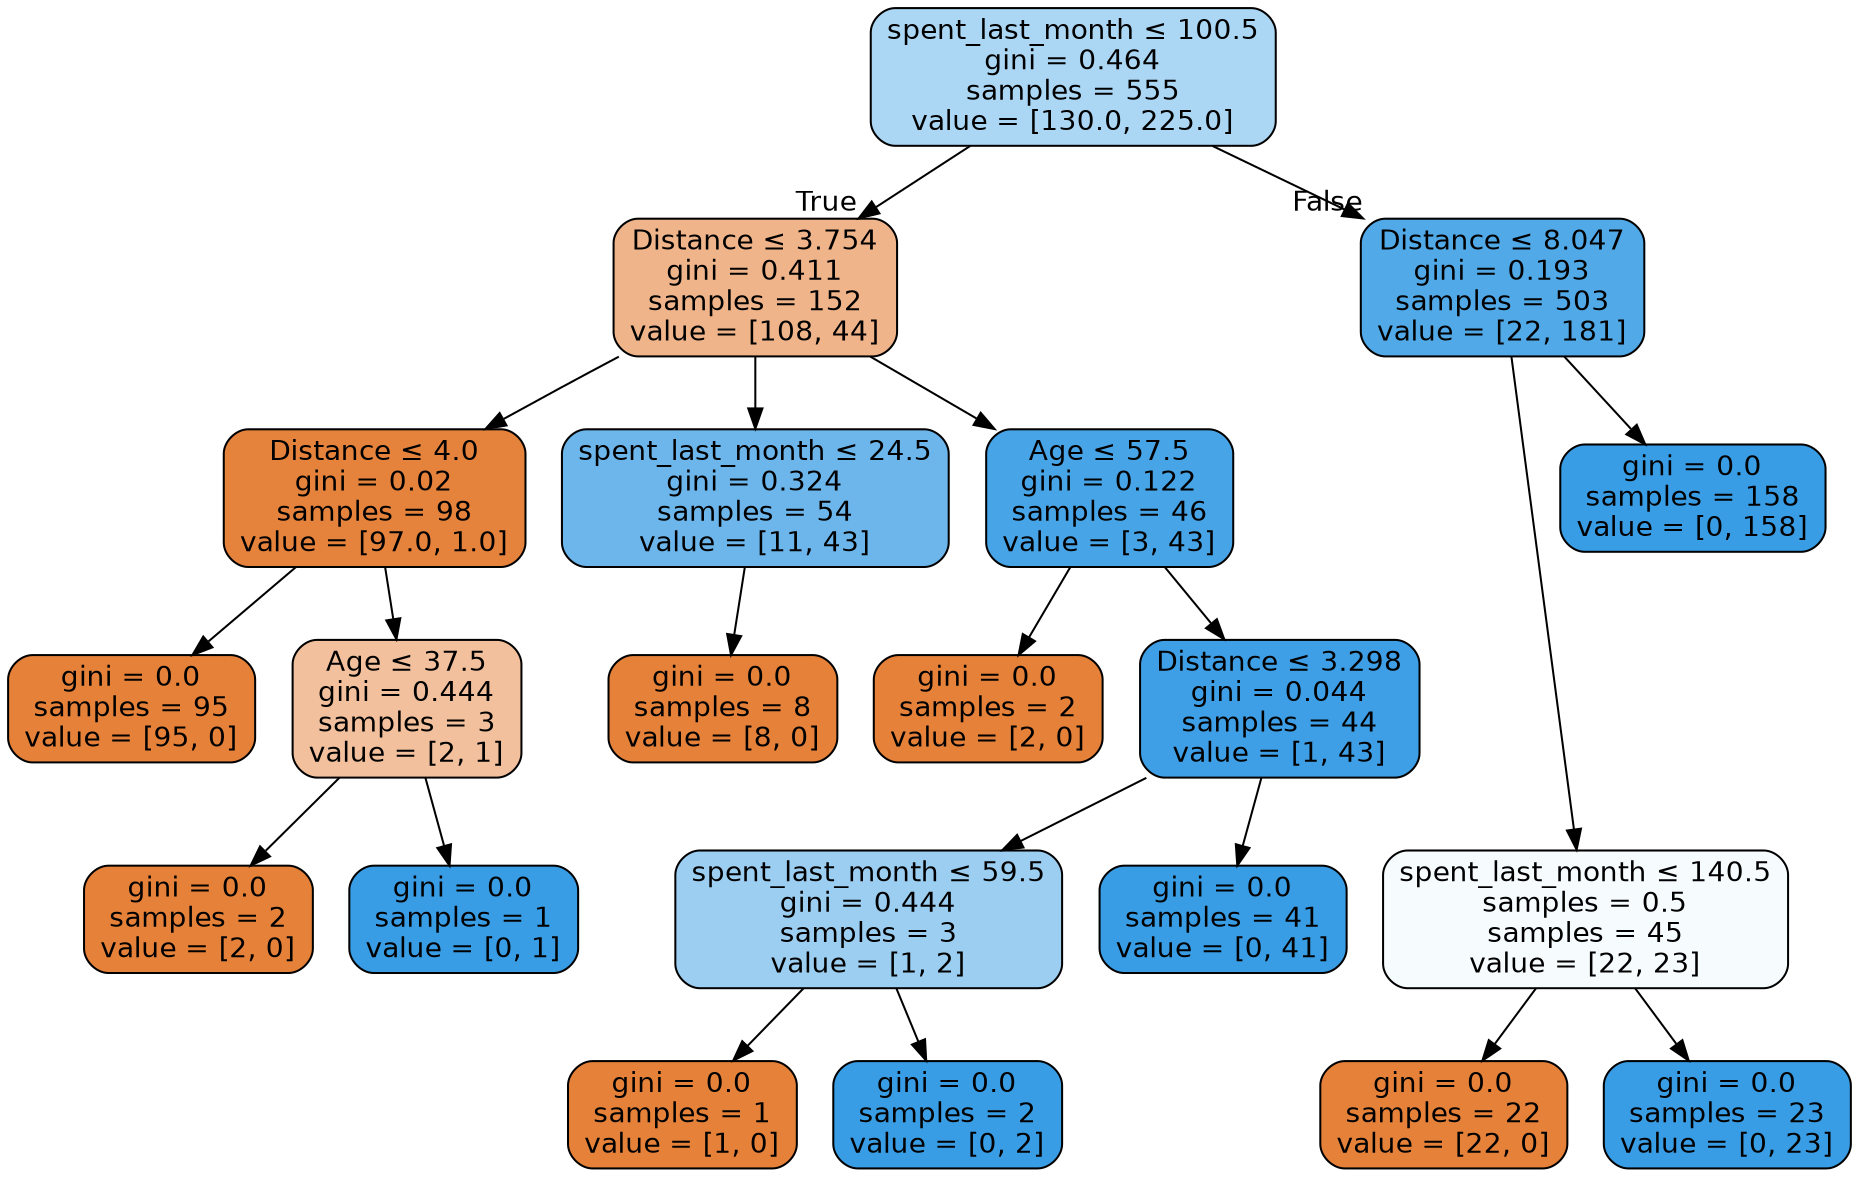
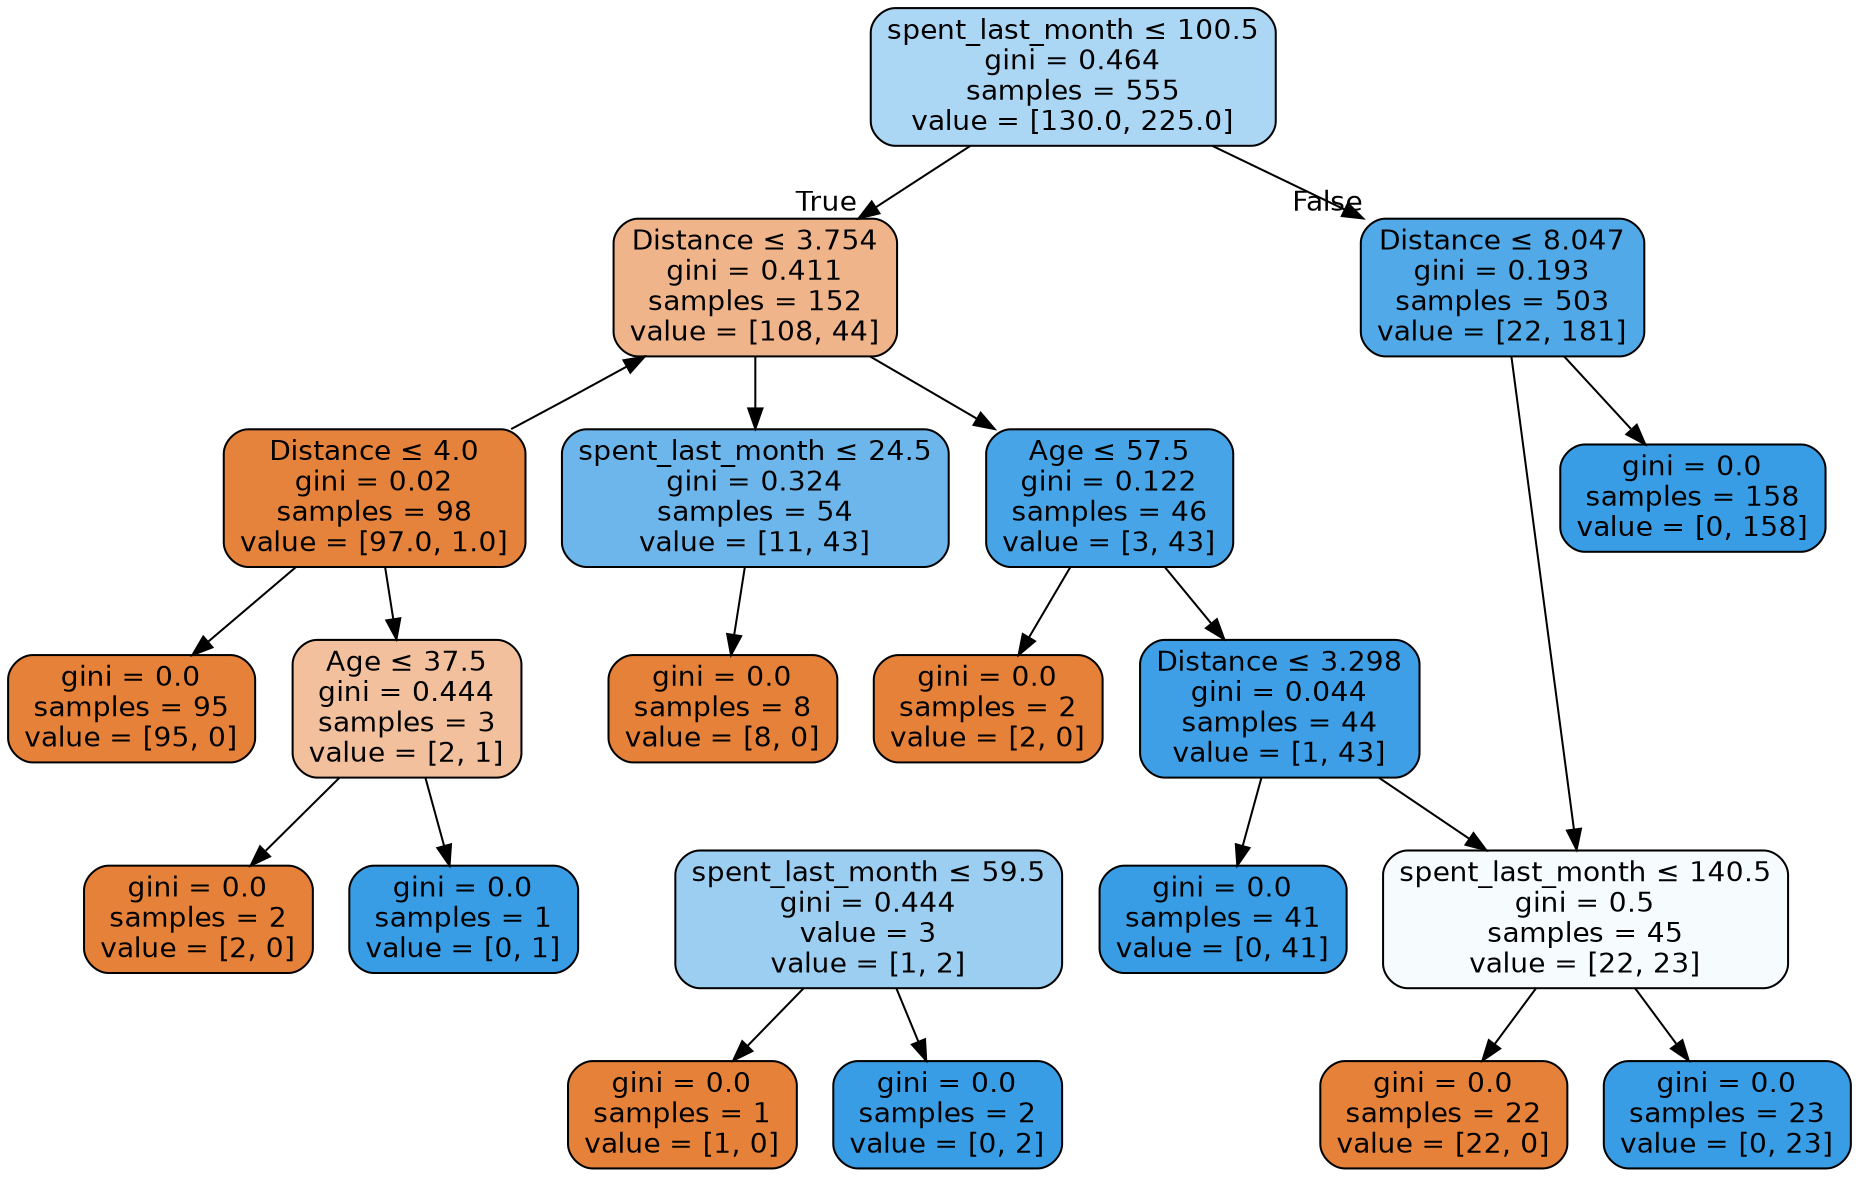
(561, 388) -> (569, 398)
(1083, 809) -> (1424, 808)
(1586, 903) -> (1586, 903)
(869, 934) -> (869, 934)
